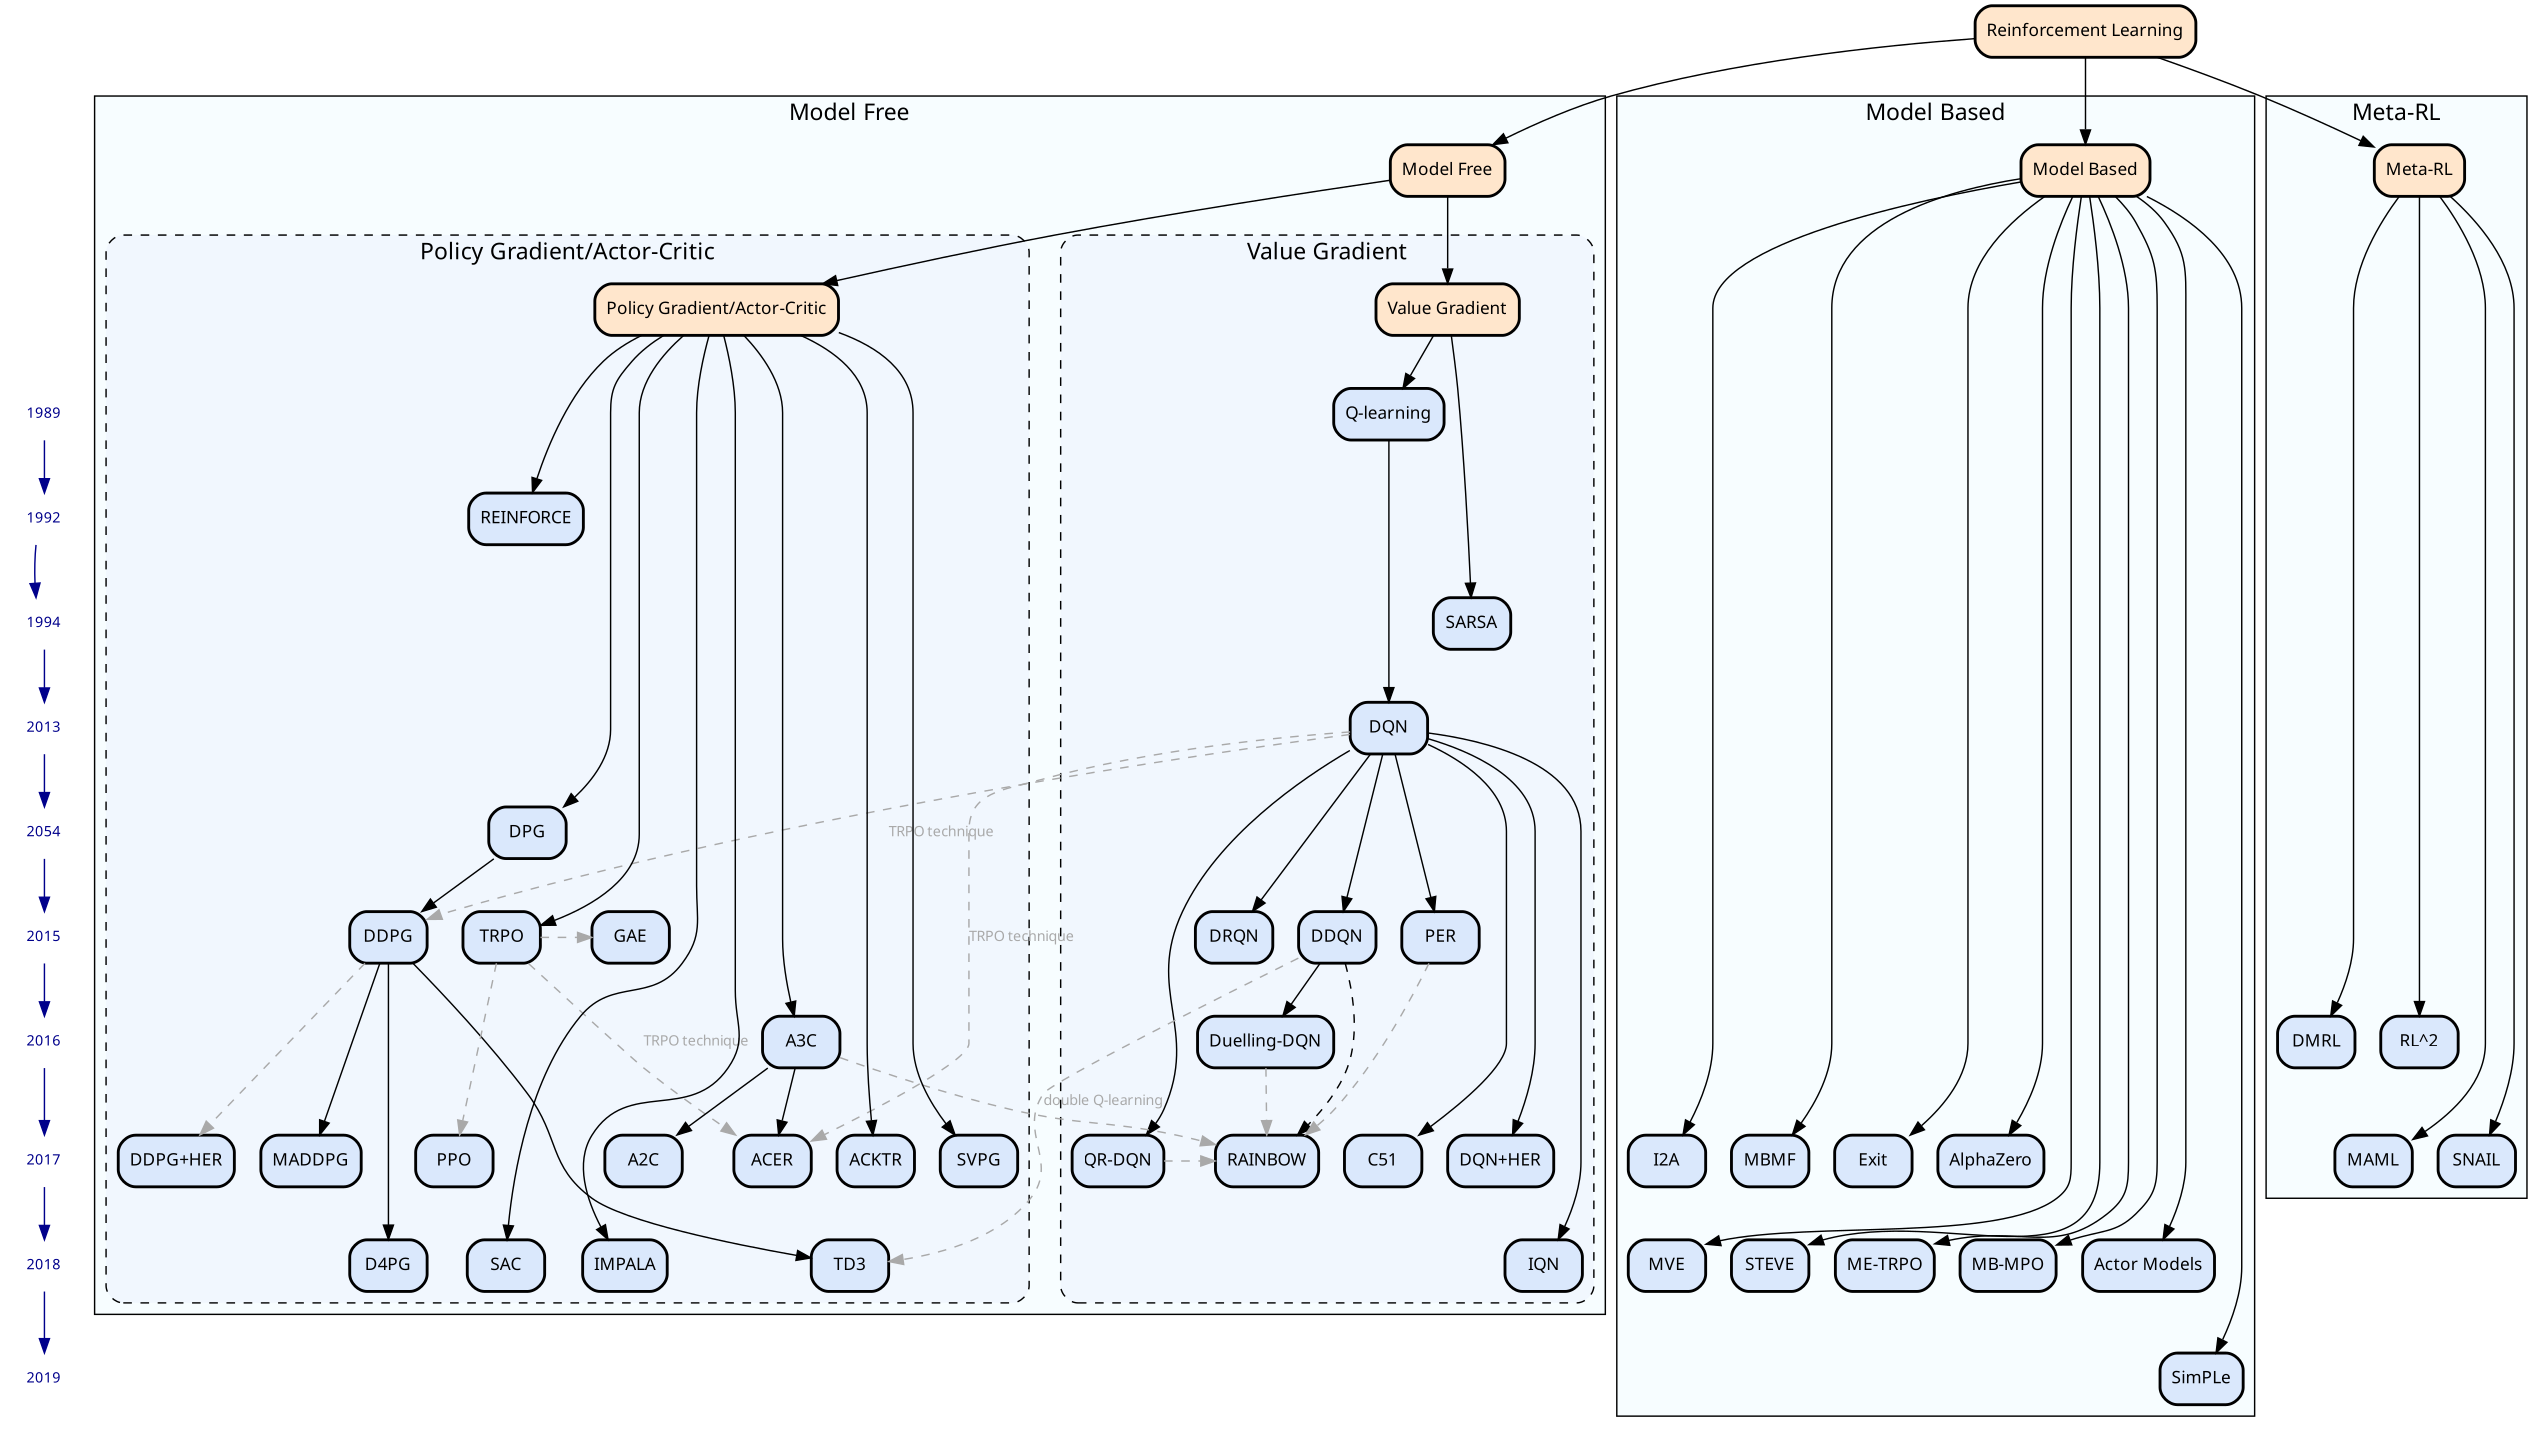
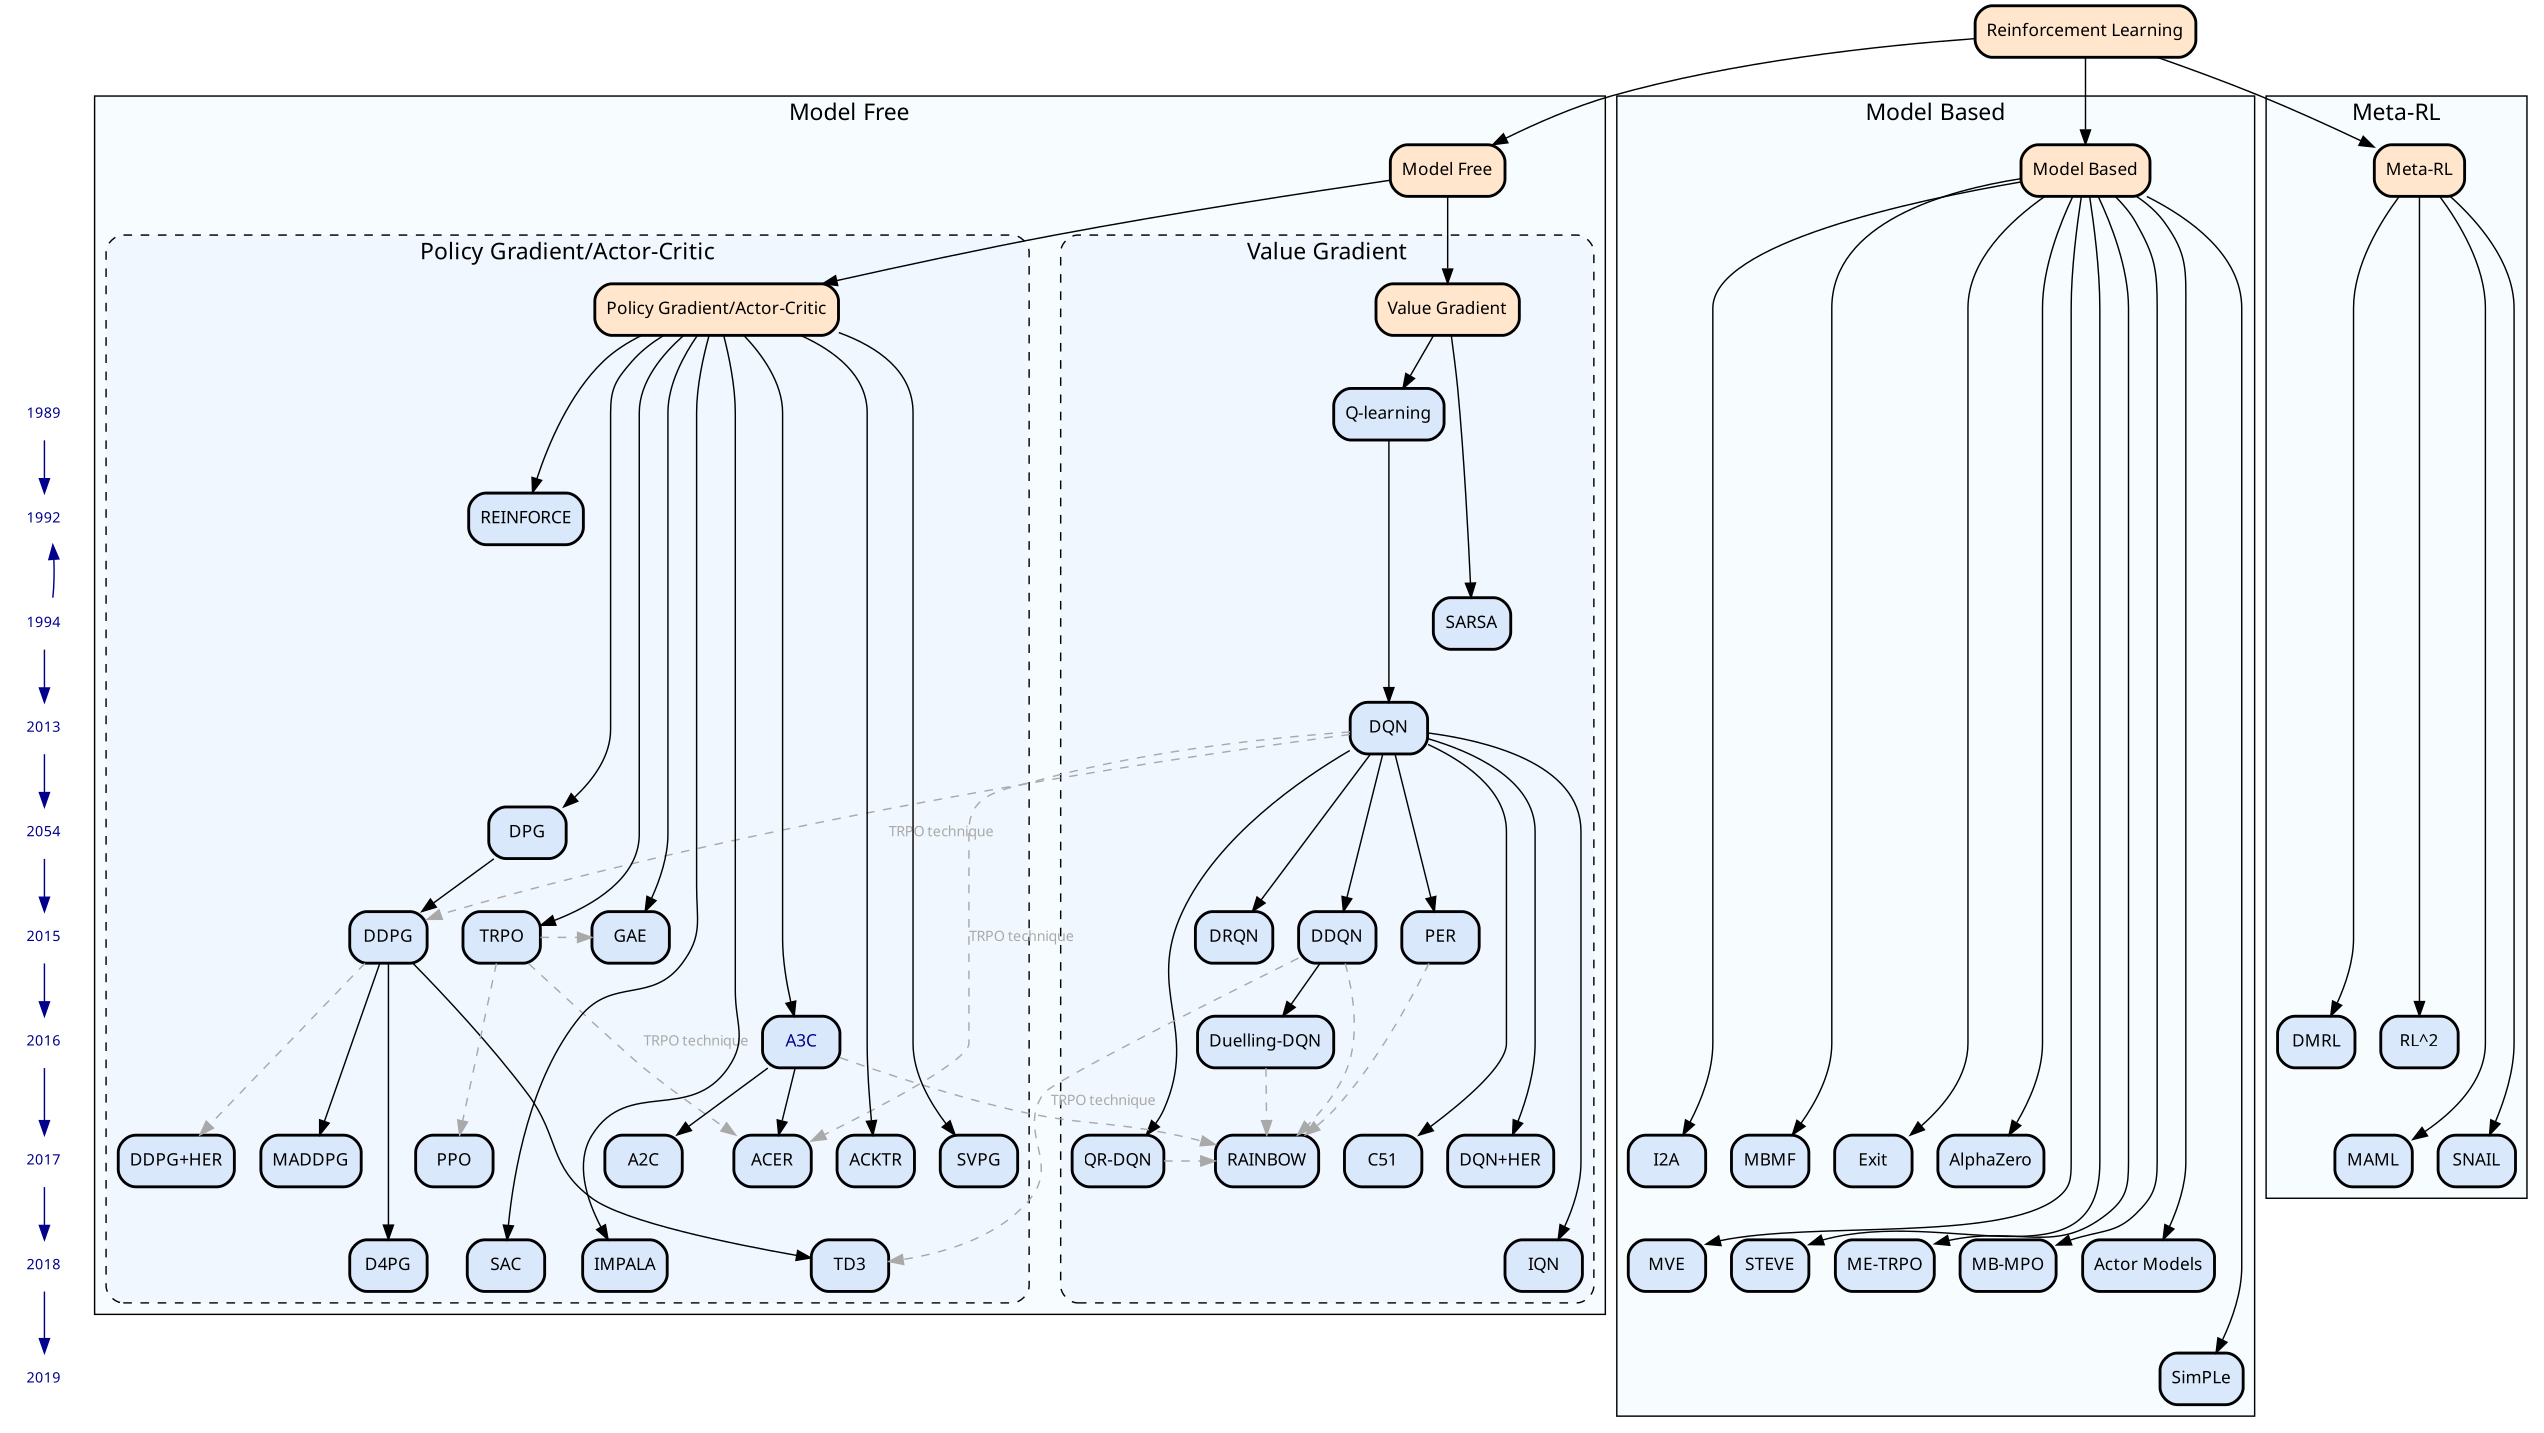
(35, 564) -> (54, 579)
none -> (668, 615)
(801, 1042) -> (801, 1042)
(1352, 1050) -> (1352, 1050)
(1104, 1102) -> (1104, 1102)
